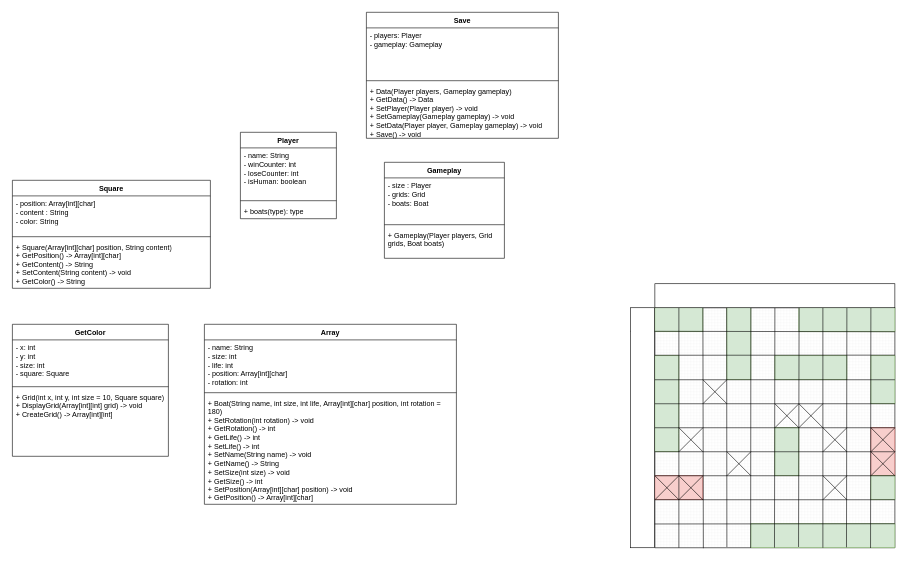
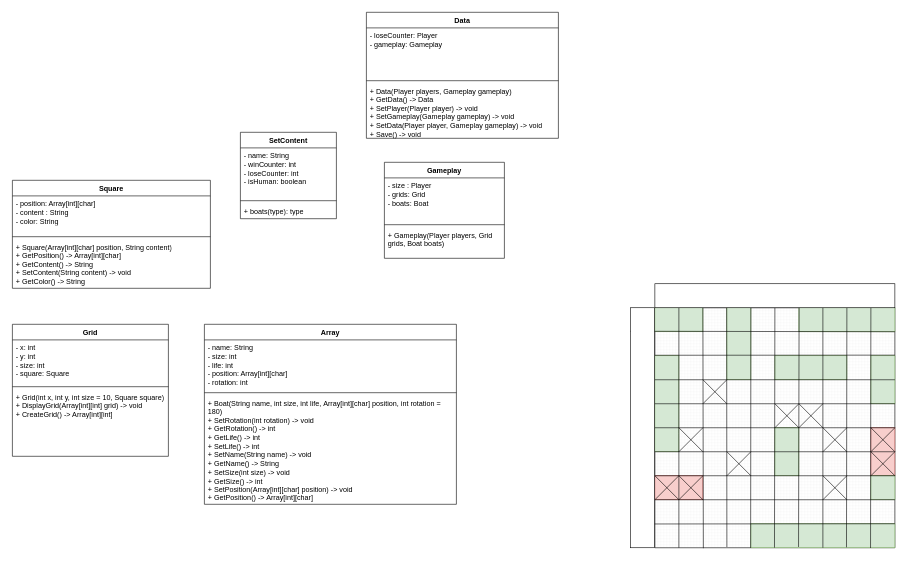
(462, 21) -> (462, 21)
(406, 41) -> (408, 41)
(288, 141) -> (288, 141)
(90, 333) -> (90, 333)
